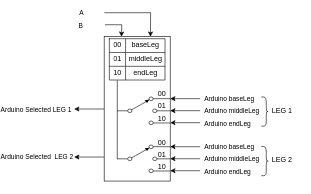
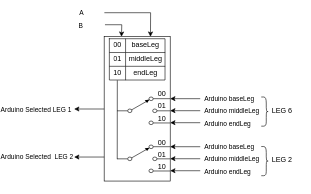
(282, 111) -> (282, 111)
